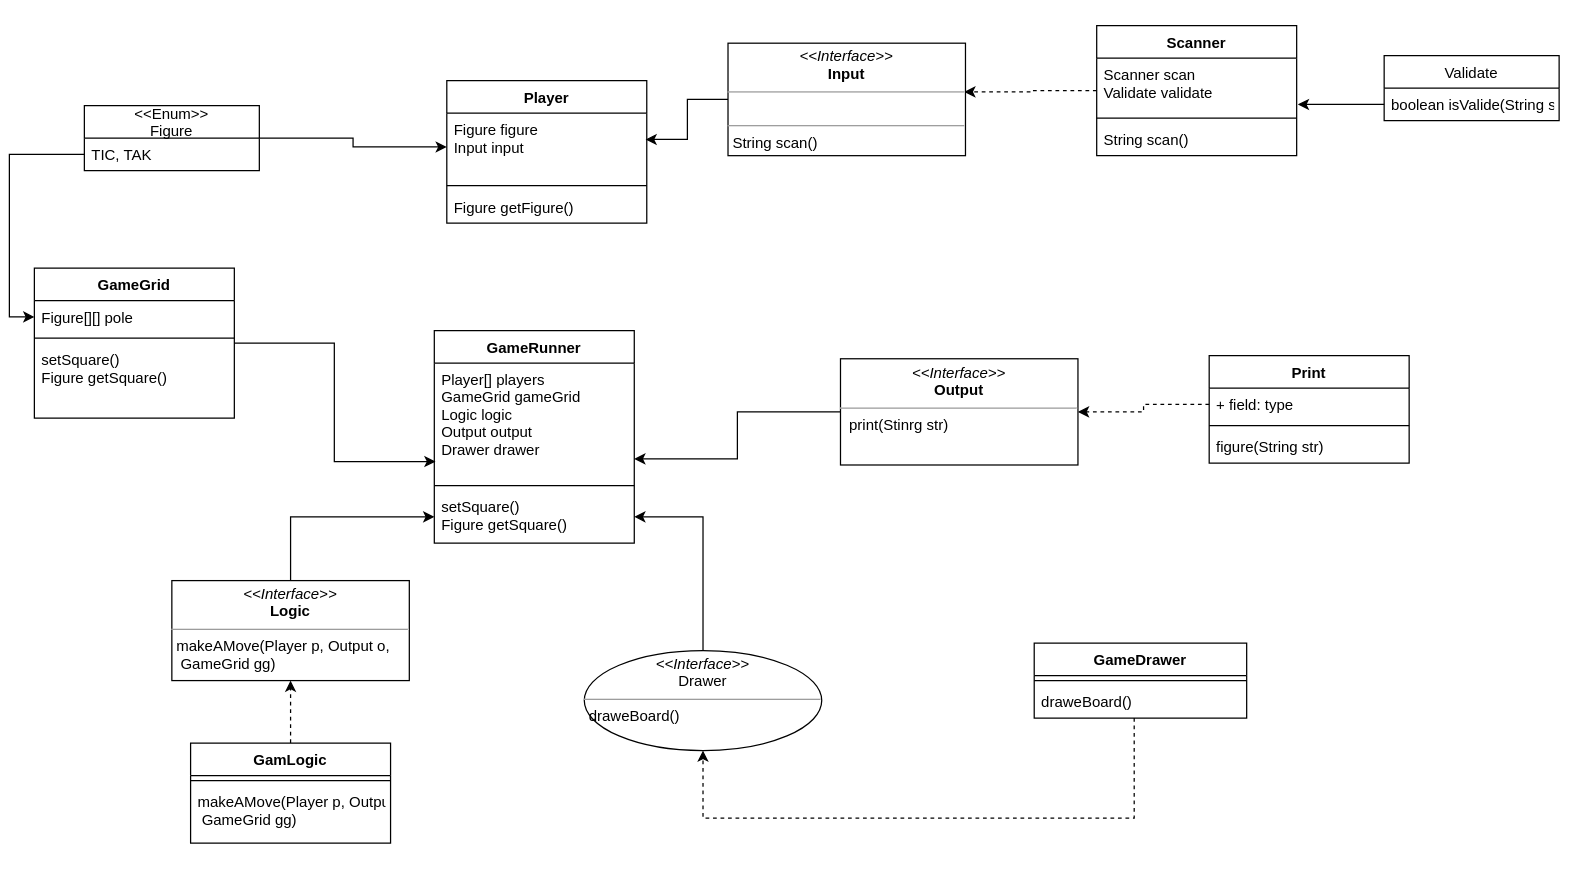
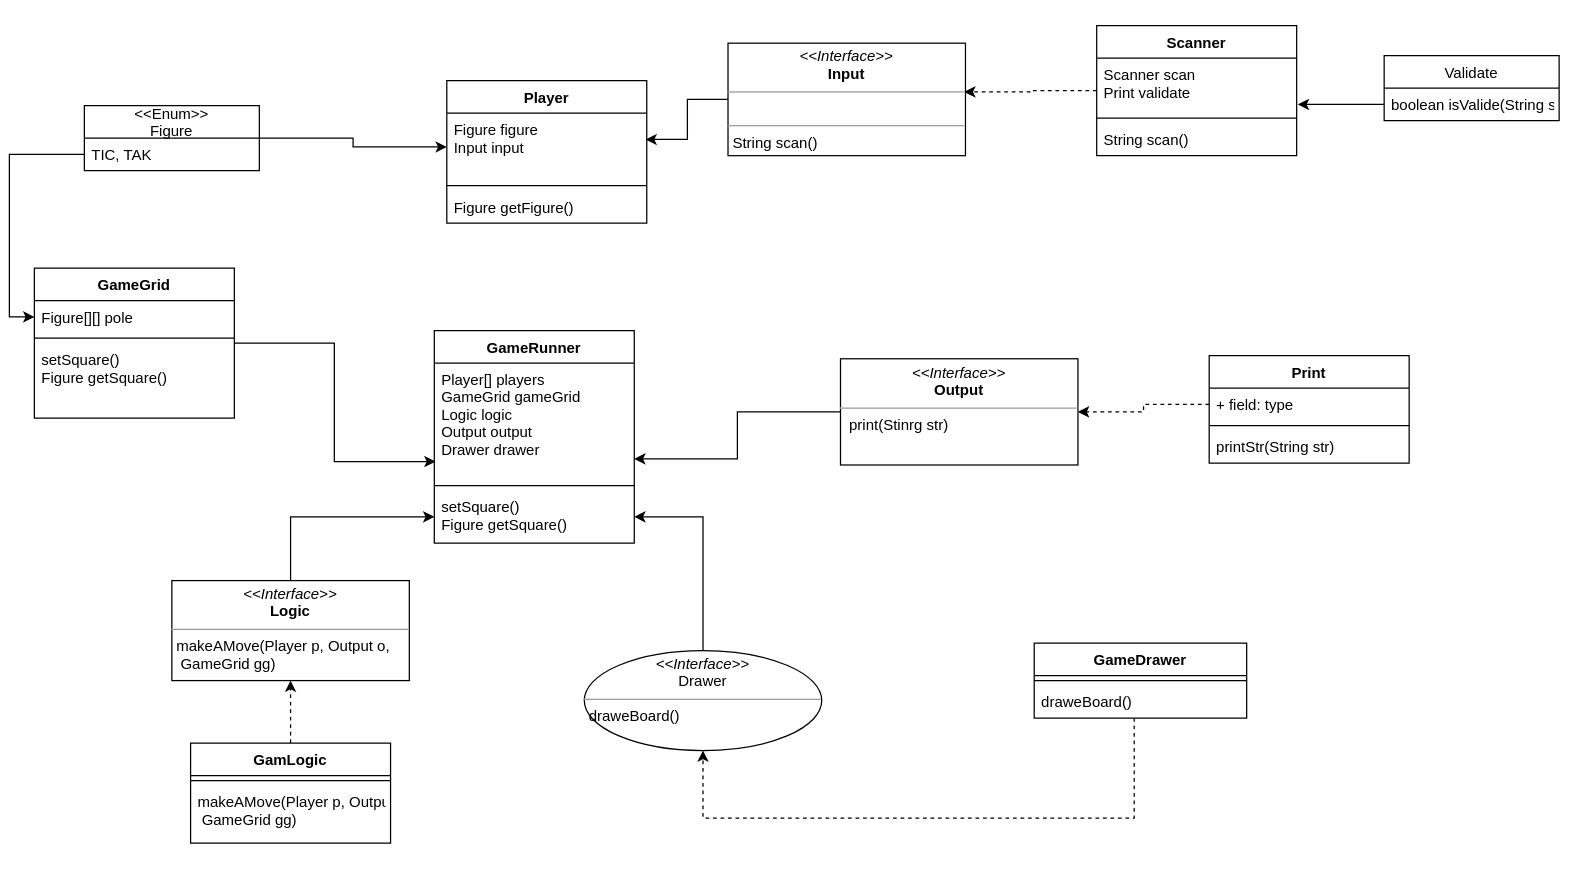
(1152, 75) -> (1152, 75)
(1286, 448) -> (1294, 448)
